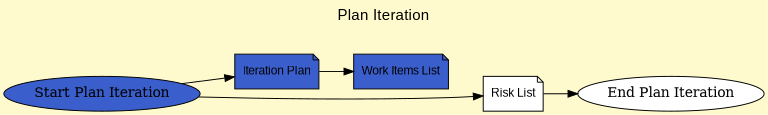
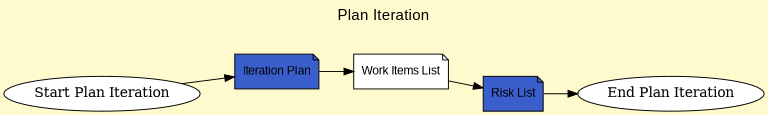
(401, 72) -> (401, 72)
(102, 94) -> (102, 94)
(513, 94) -> (513, 94)
(336, 99) -> (461, 83)
